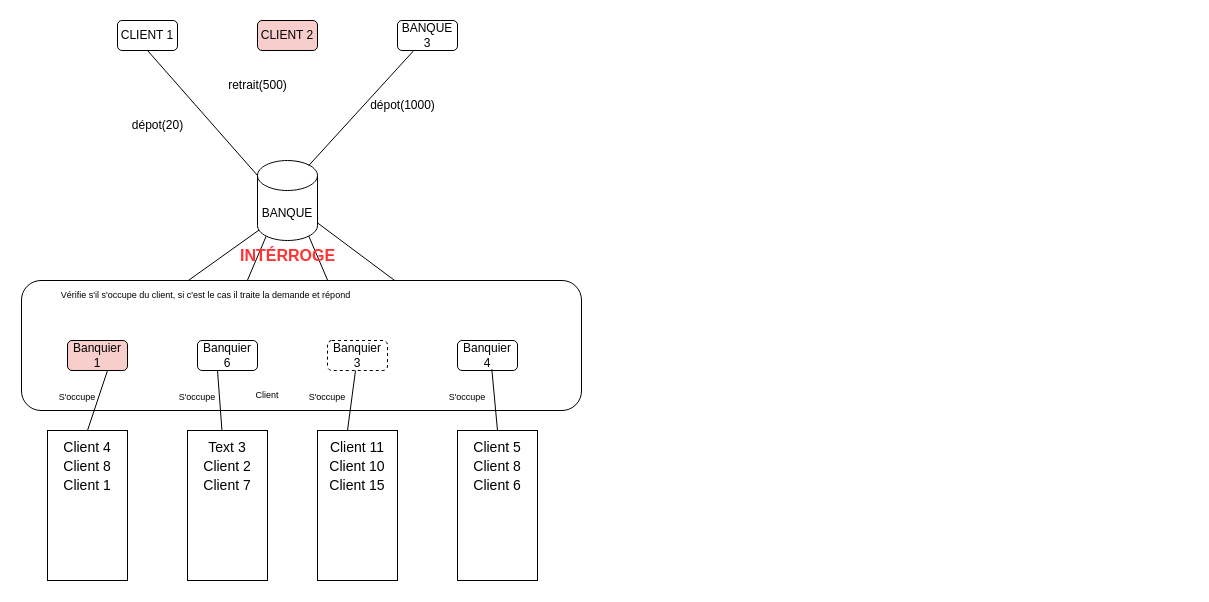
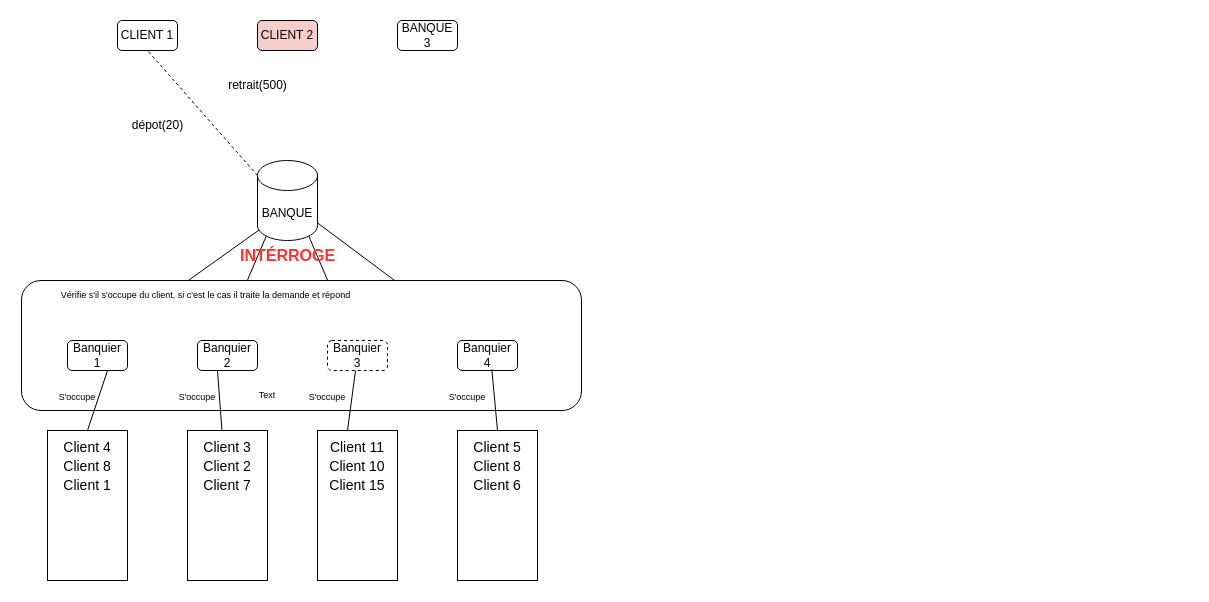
(403, 106) -> none
(361, 108) -> none
(202, 112) -> (202, 112)
(98, 356) -> (98, 356)
(228, 356) -> (228, 356)
(268, 396) -> (268, 396)
(228, 466) -> (228, 466)
